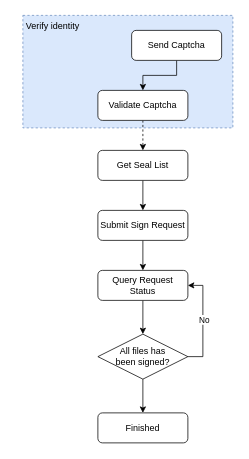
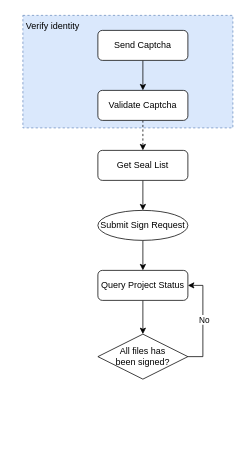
(177, 45) -> (143, 45)
(143, 225) -> (143, 225)
(143, 285) -> (143, 285)
(143, 406) -> none
(143, 428) -> none
